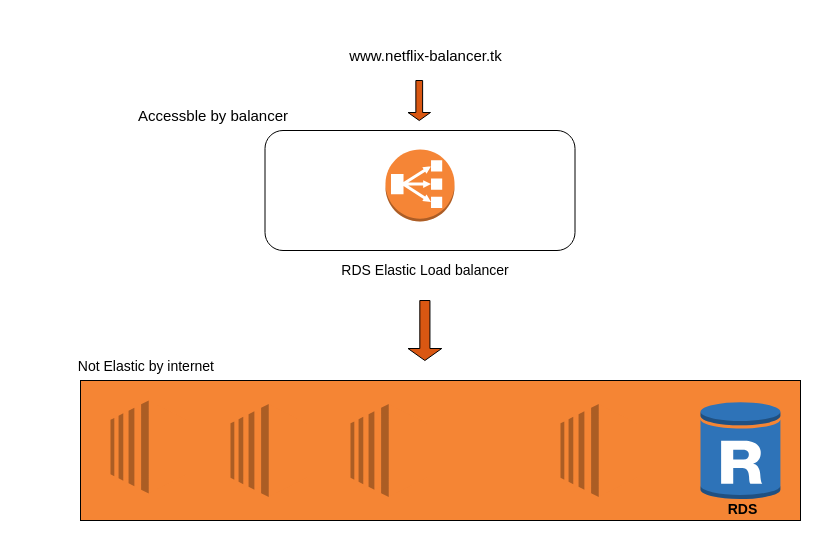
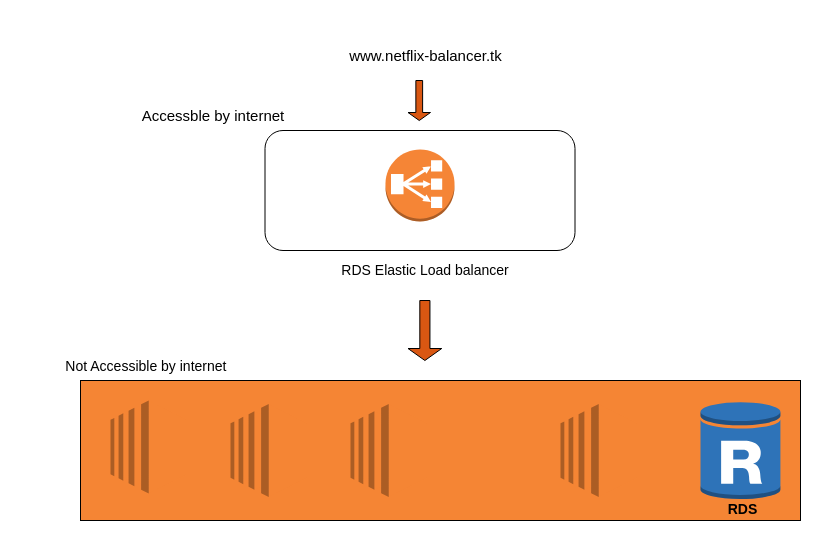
(214, 116) -> (214, 116)
(149, 366) -> (149, 366)
